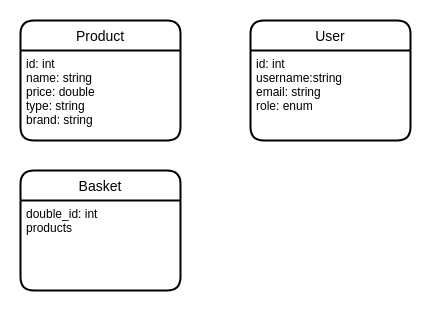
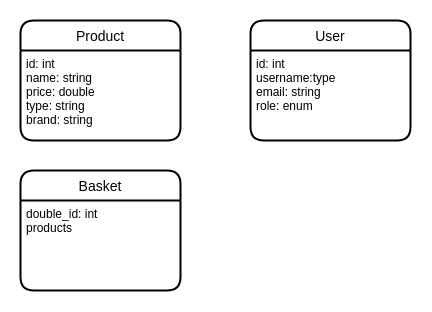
(273, 64) -> (273, 64)
